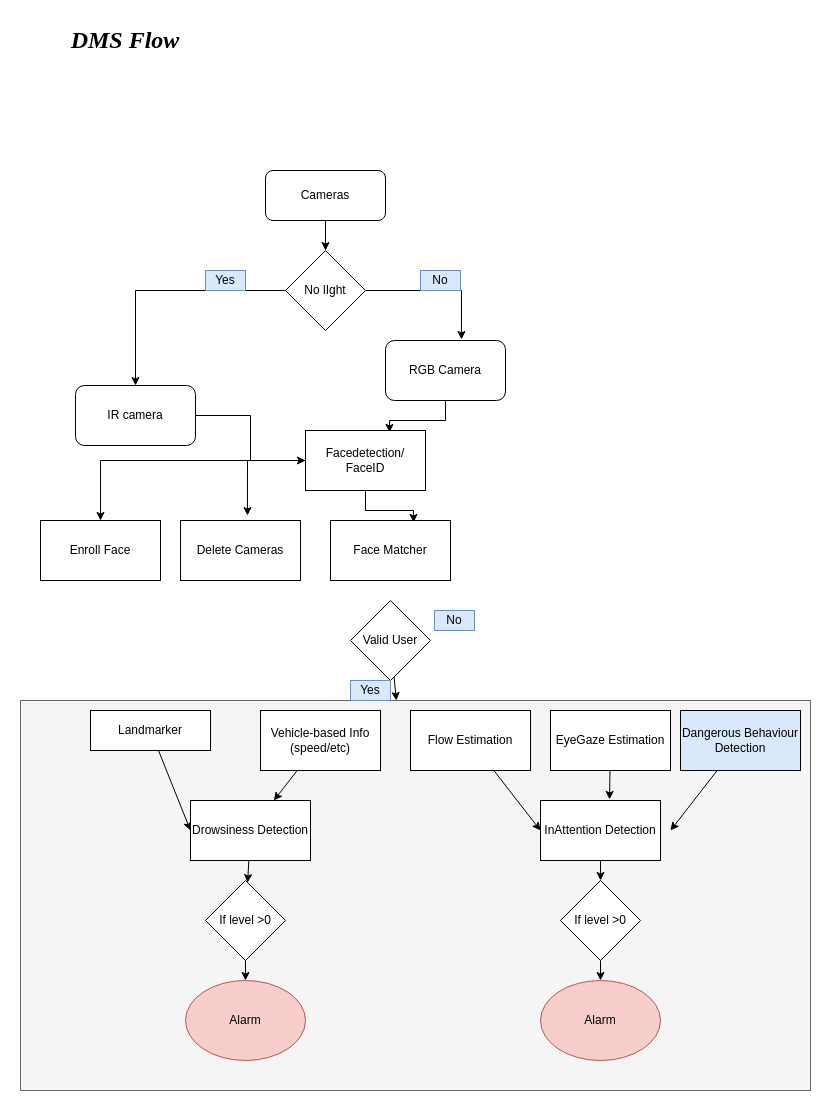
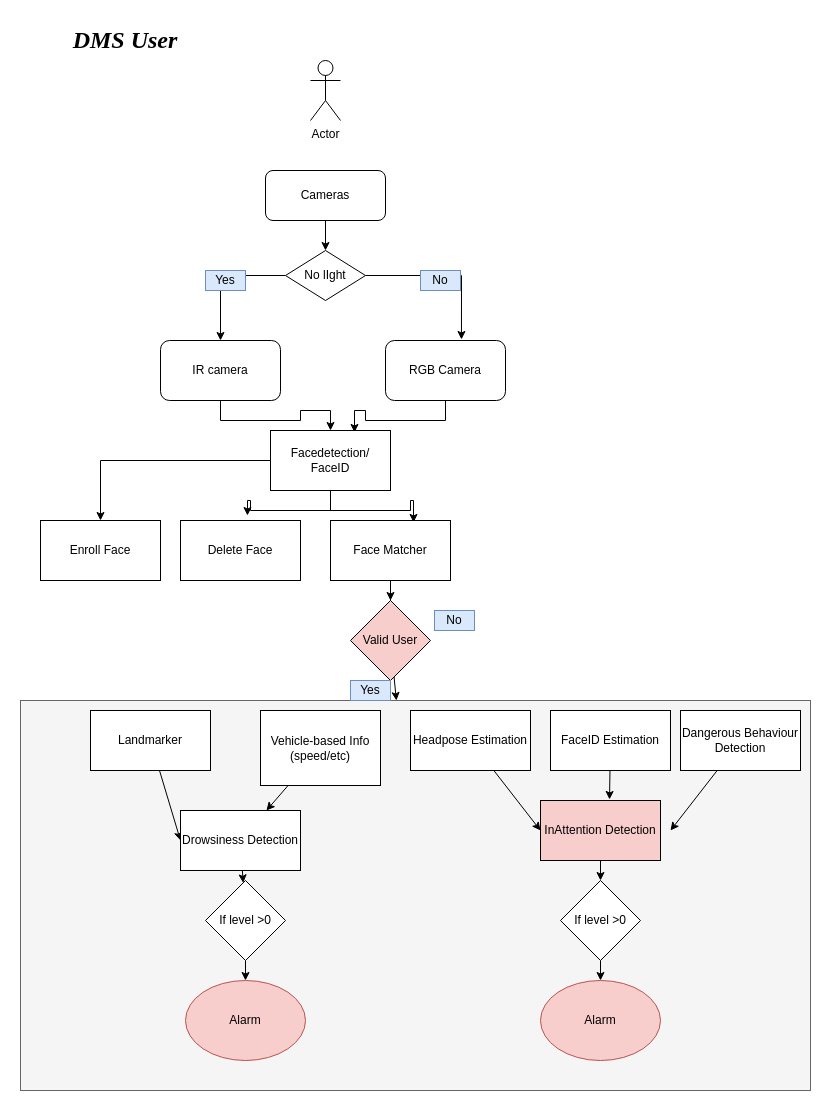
(126, 41) -> (126, 41)
none -> (326, 91)
(326, 291) -> (326, 276)
(136, 416) -> (221, 371)
(366, 461) -> (331, 461)
(241, 551) -> (241, 551)
none -> (391, 595)
(391, 641) -> (391, 641)
(151, 731) -> (151, 741)
(321, 741) -> (321, 748)
(471, 741) -> (471, 741)
(611, 741) -> (611, 741)
(741, 741) -> (741, 741)
(251, 831) -> (241, 841)
(601, 831) -> (601, 831)
